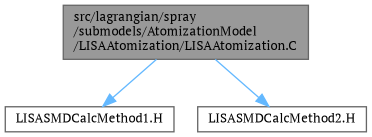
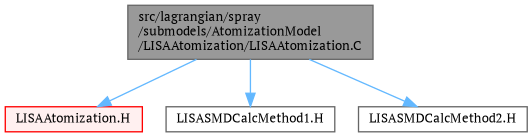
none -> (74, 119)
